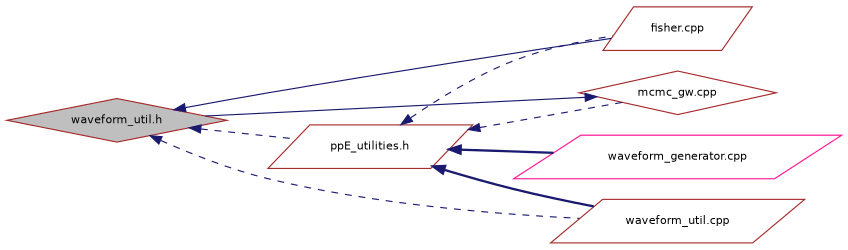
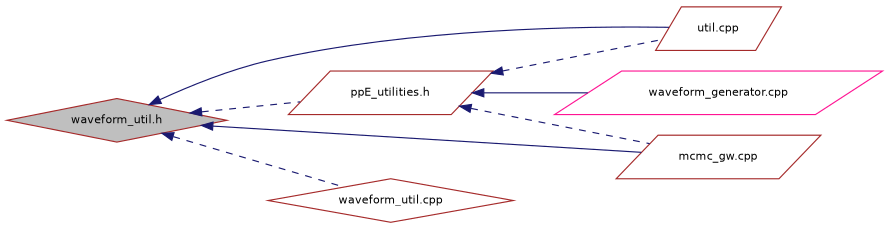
(678, 29) -> (719, 29)
(678, 93) -> (719, 157)
(395, 107) -> (427, 139)
(507, 151) -> (536, 93)
(518, 190) -> none
(678, 221) -> (391, 201)
